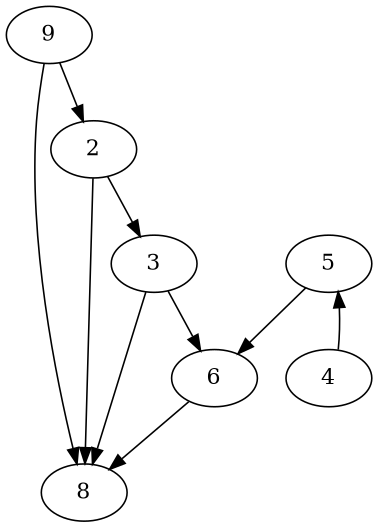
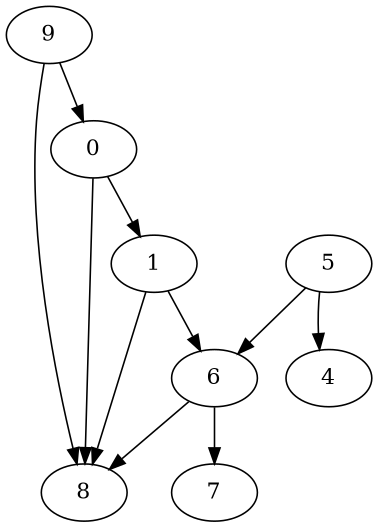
(94, 149) -> (94, 149)
(154, 264) -> (154, 264)
(340, 329) -> (318, 313)
none -> (215, 493)
